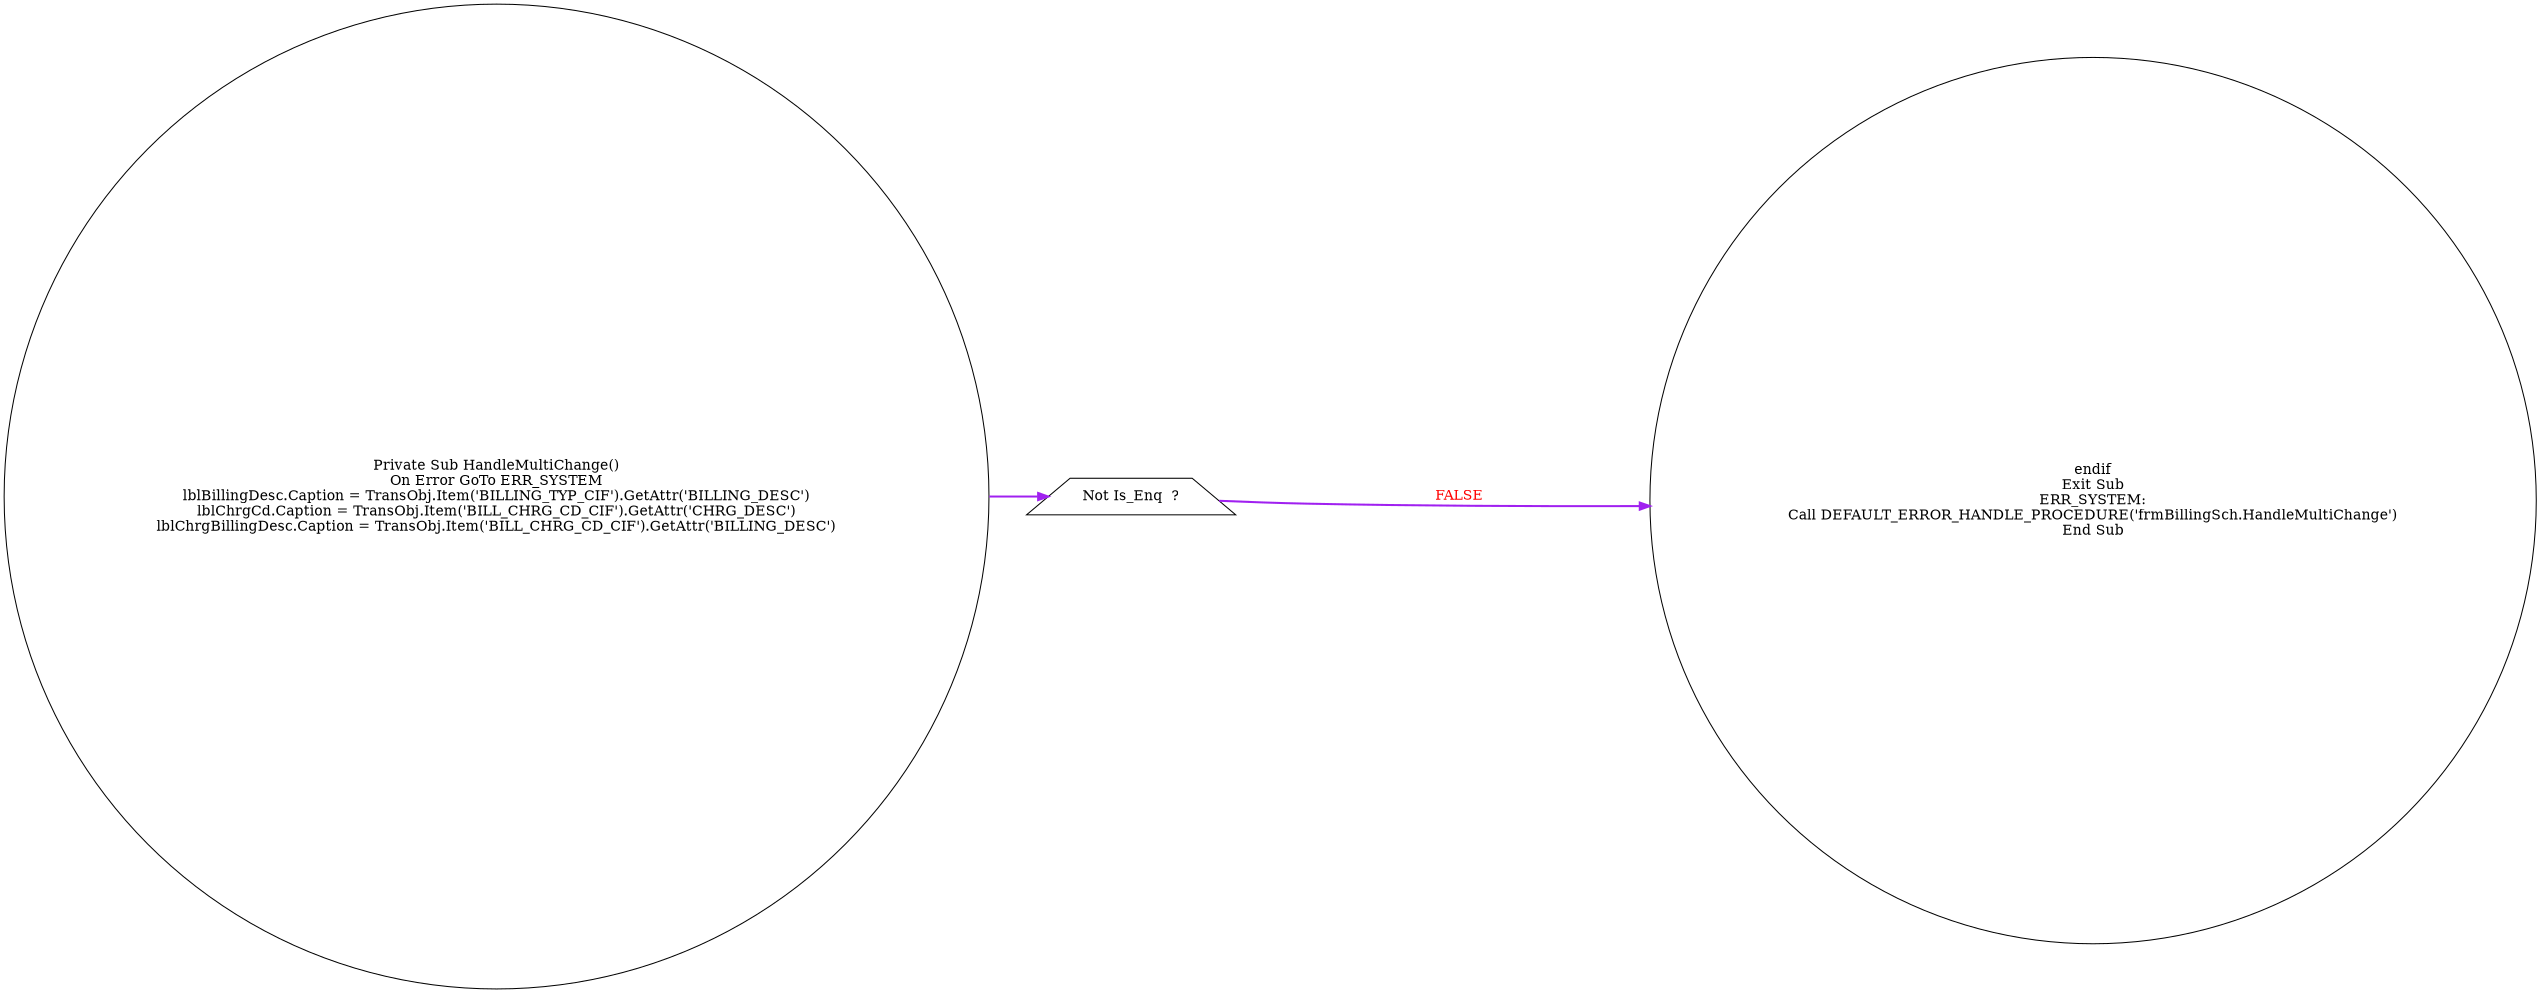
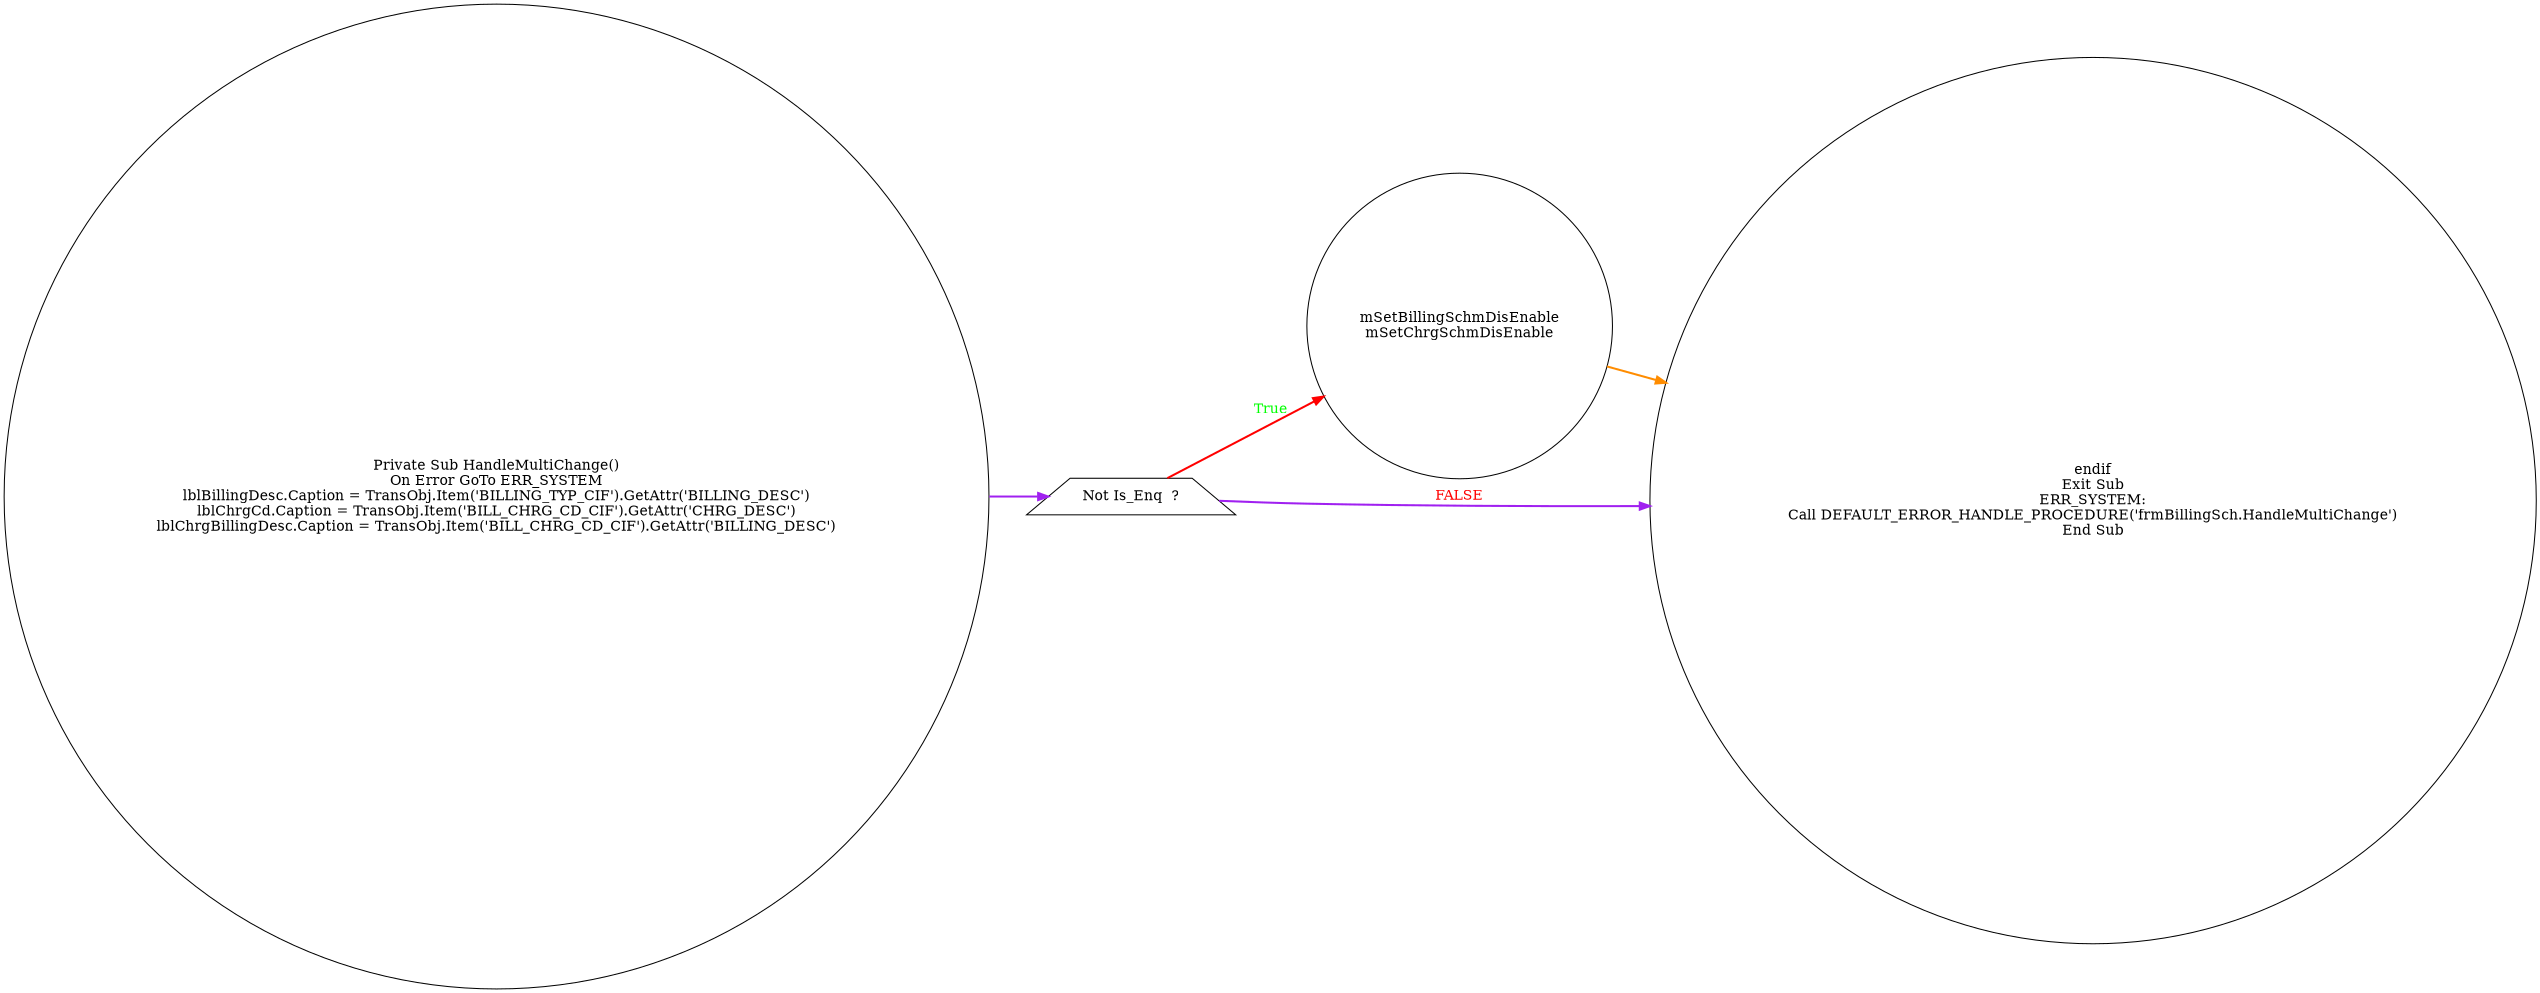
none -> (1460, 326)
